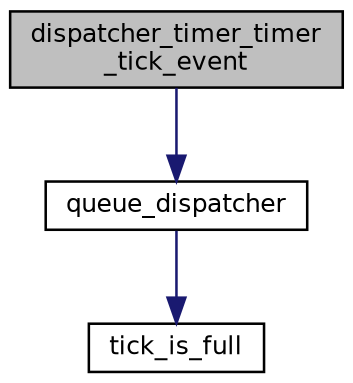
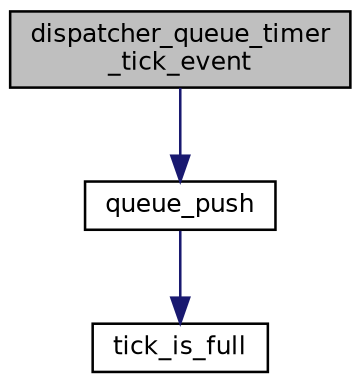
(176, 50) -> (180, 50)
(176, 206) -> (180, 206)
